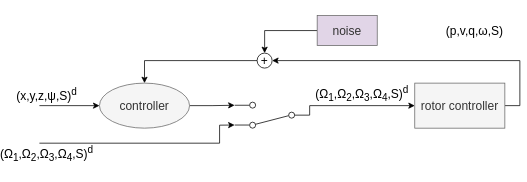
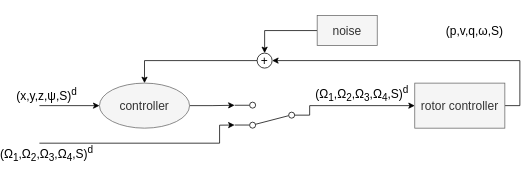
(347, 30) -> (347, 30)
